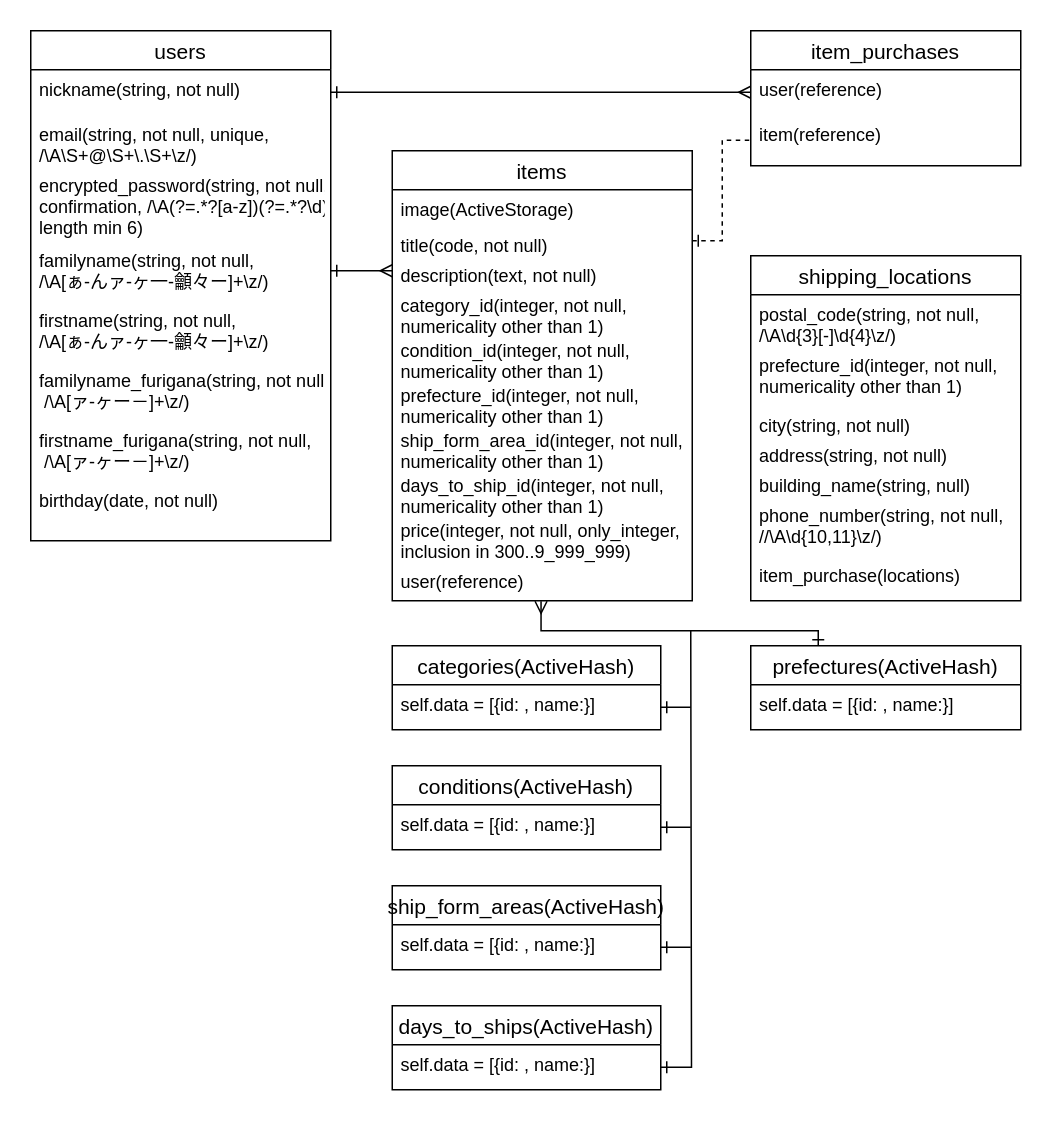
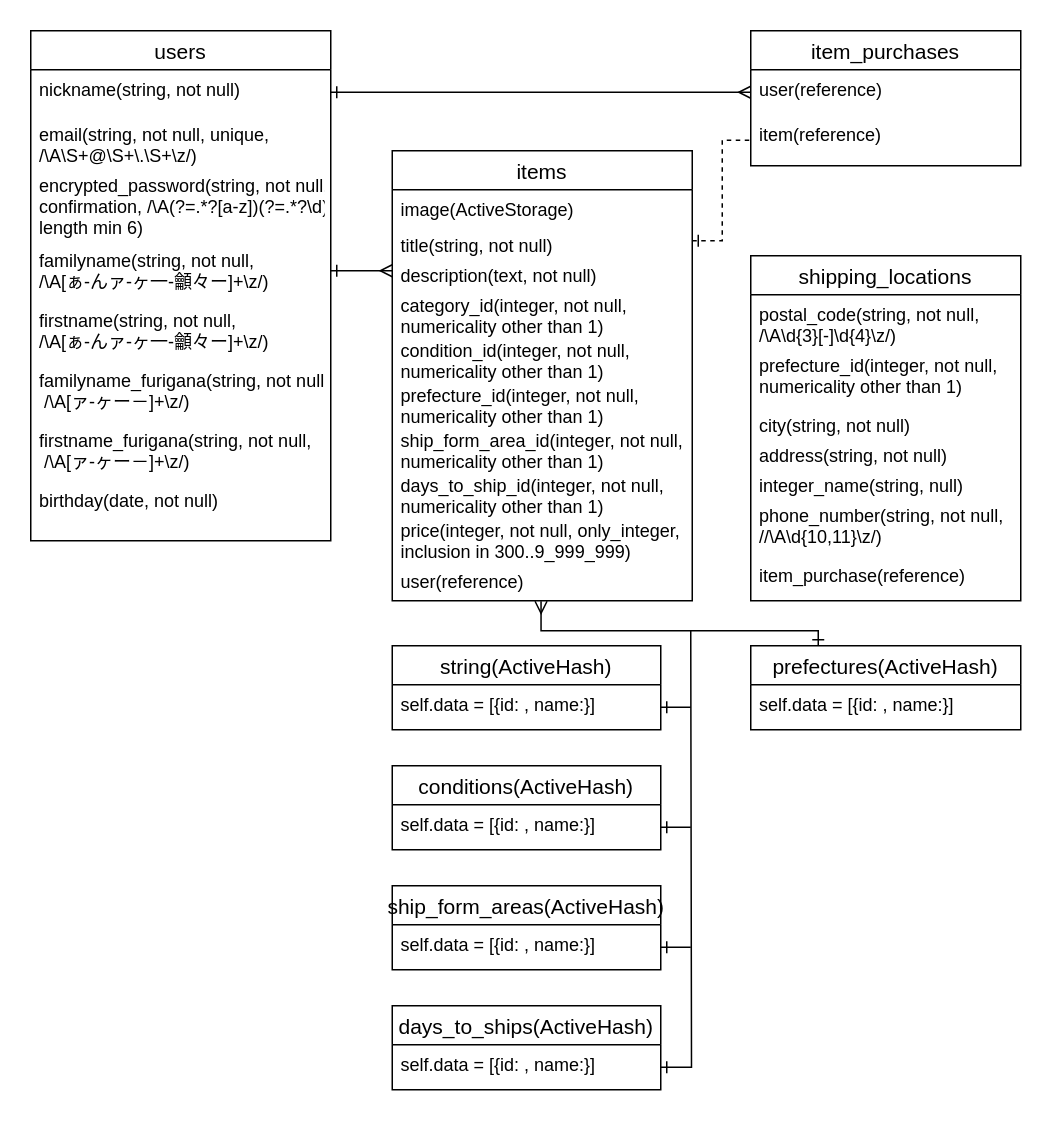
(490, 246) -> (498, 246)
(876, 486) -> (876, 486)
(873, 576) -> (878, 576)
(526, 667) -> (526, 667)
